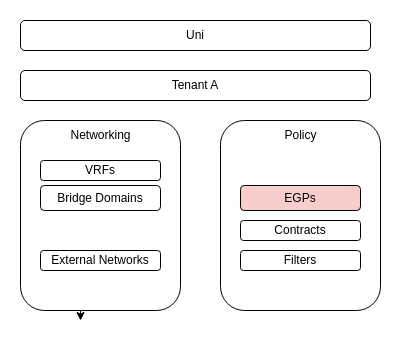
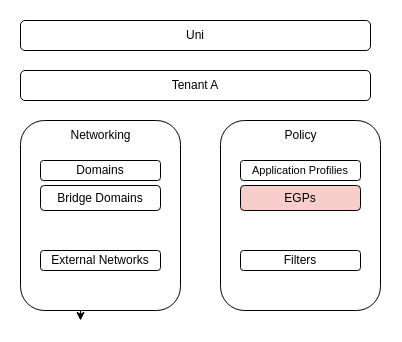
(101, 171) -> (101, 171)
none -> (301, 171)
(301, 231) -> none
